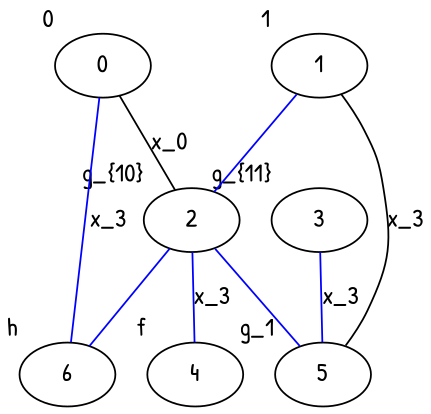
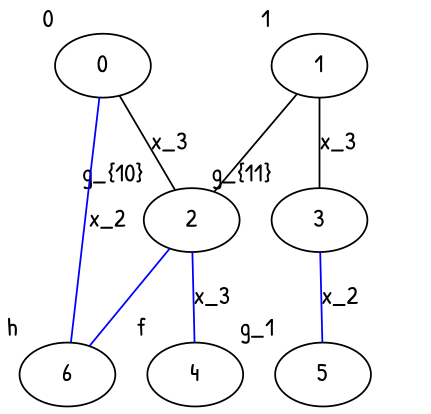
(170, 143) -> (170, 143)
(256, 143) -> (256, 143)
(108, 220) -> (108, 220)
(388, 220) -> (320, 143)
(257, 297) -> none
(341, 297) -> (341, 297)
